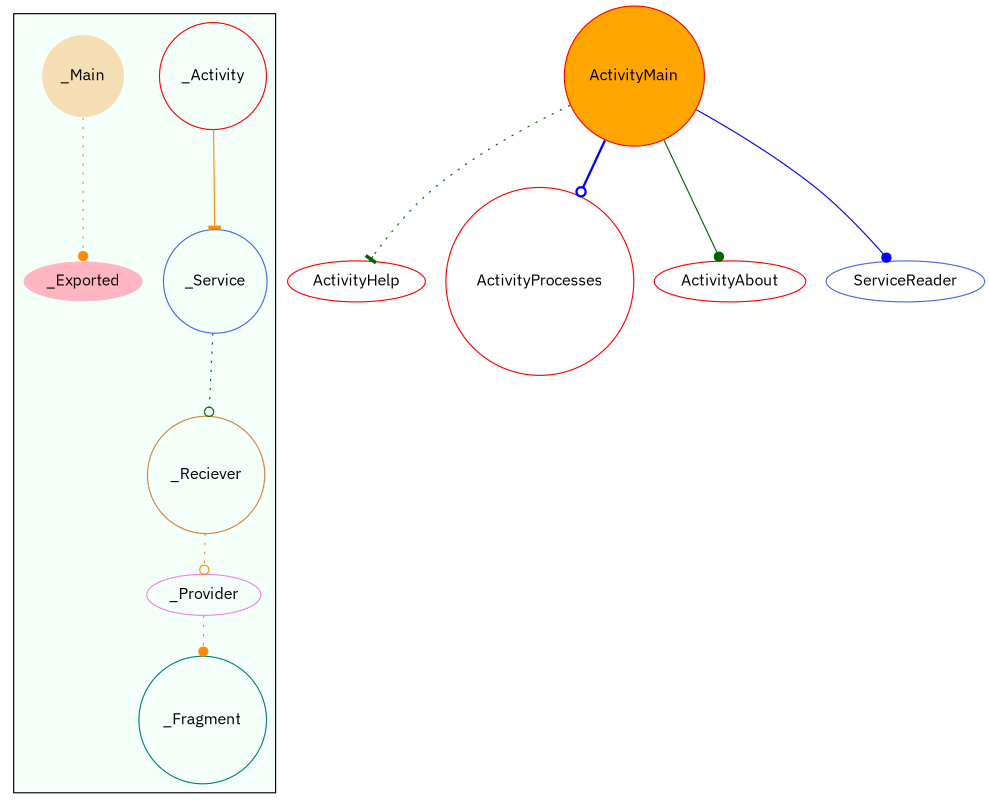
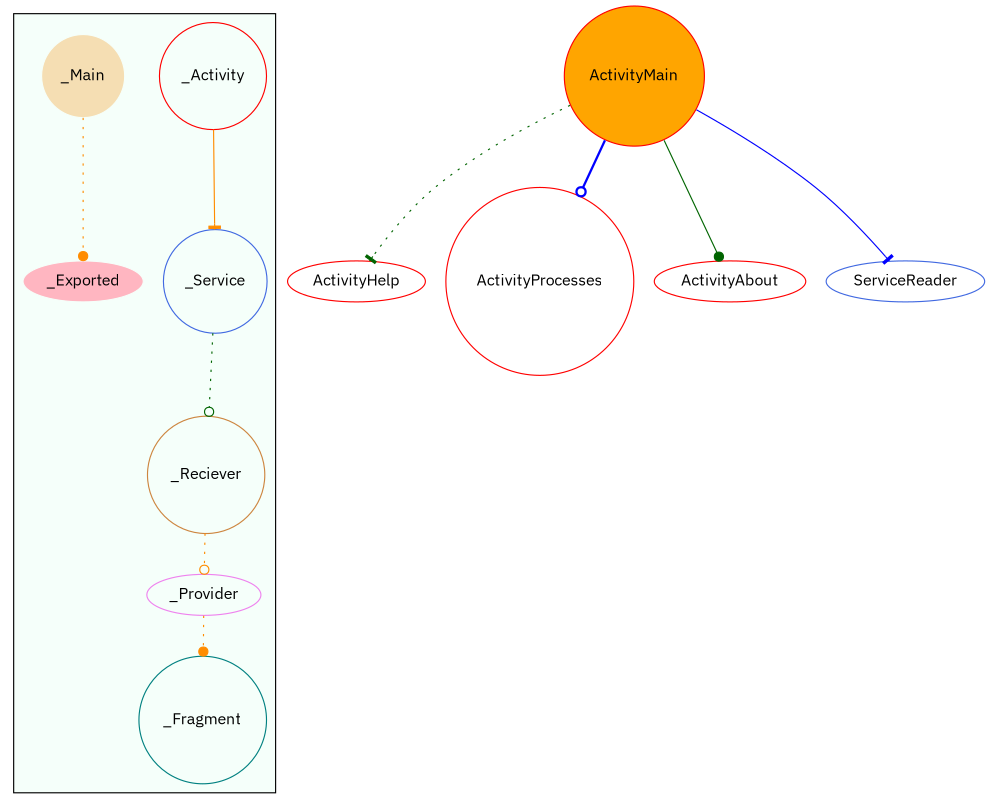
(798, 174) -> (798, 174)
